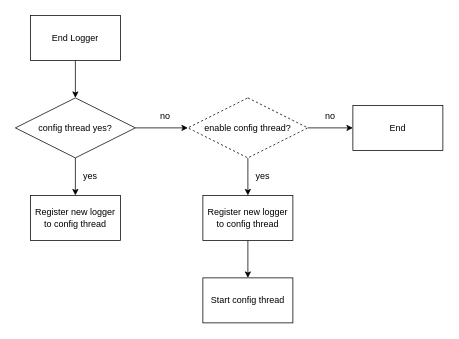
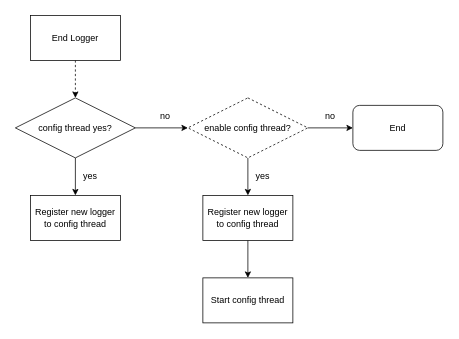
(75, 77) -> (75, 77)
(398, 128) -> (398, 128)
